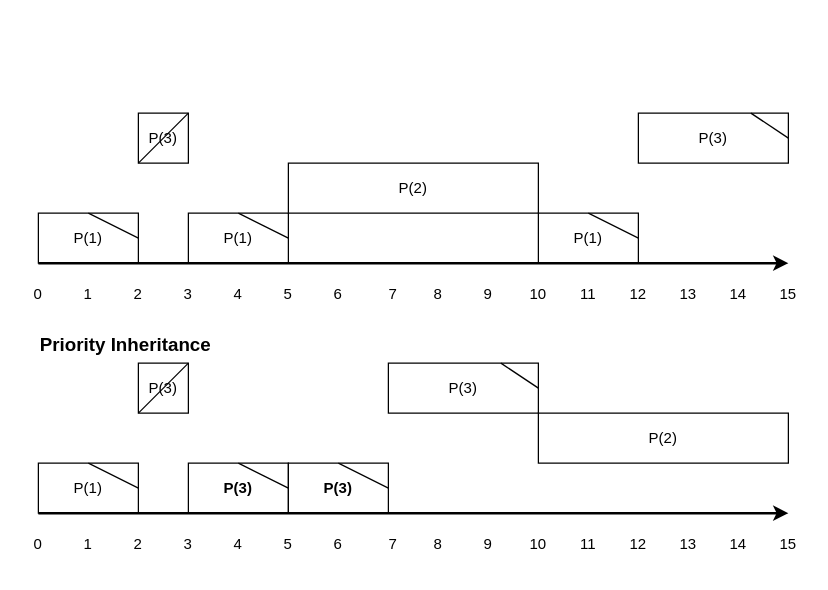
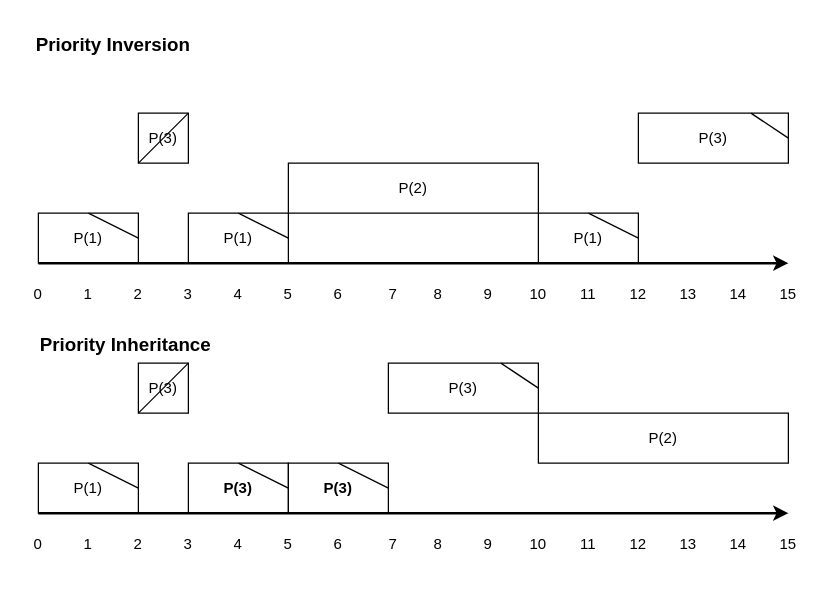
none -> (113, 44)
